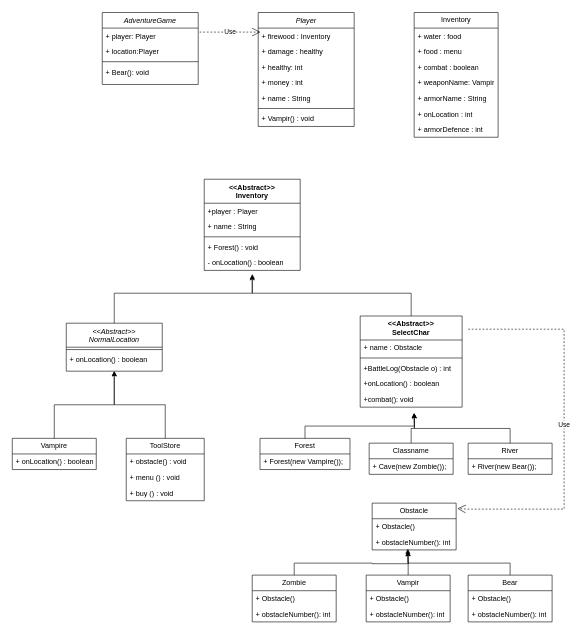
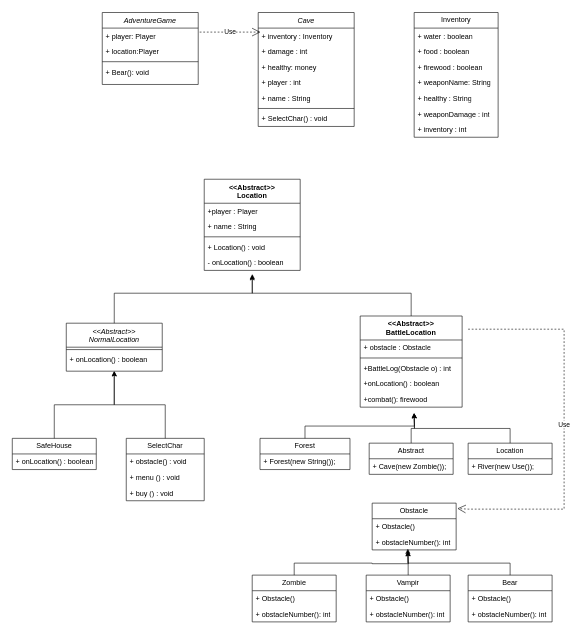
(306, 20) -> (306, 20)
(301, 36) -> (303, 36)
(442, 36) -> (447, 36)
(293, 52) -> (285, 52)
(440, 52) -> (445, 52)
(285, 67) -> (290, 67)
(450, 68) -> (453, 68)
(283, 83) -> (284, 83)
(454, 83) -> (454, 83)
(454, 99) -> (449, 99)
(449, 114) -> (454, 114)
(290, 119) -> (298, 119)
(454, 130) -> (447, 130)
(252, 192) -> (252, 192)
(237, 248) -> (241, 248)
(411, 329) -> (411, 329)
(393, 348) -> (401, 348)
(391, 400) -> (399, 400)
(54, 446) -> (54, 446)
(165, 446) -> (165, 446)
(411, 451) -> (411, 451)
(510, 451) -> (510, 451)
(306, 467) -> (306, 467)
(508, 467) -> (506, 467)
